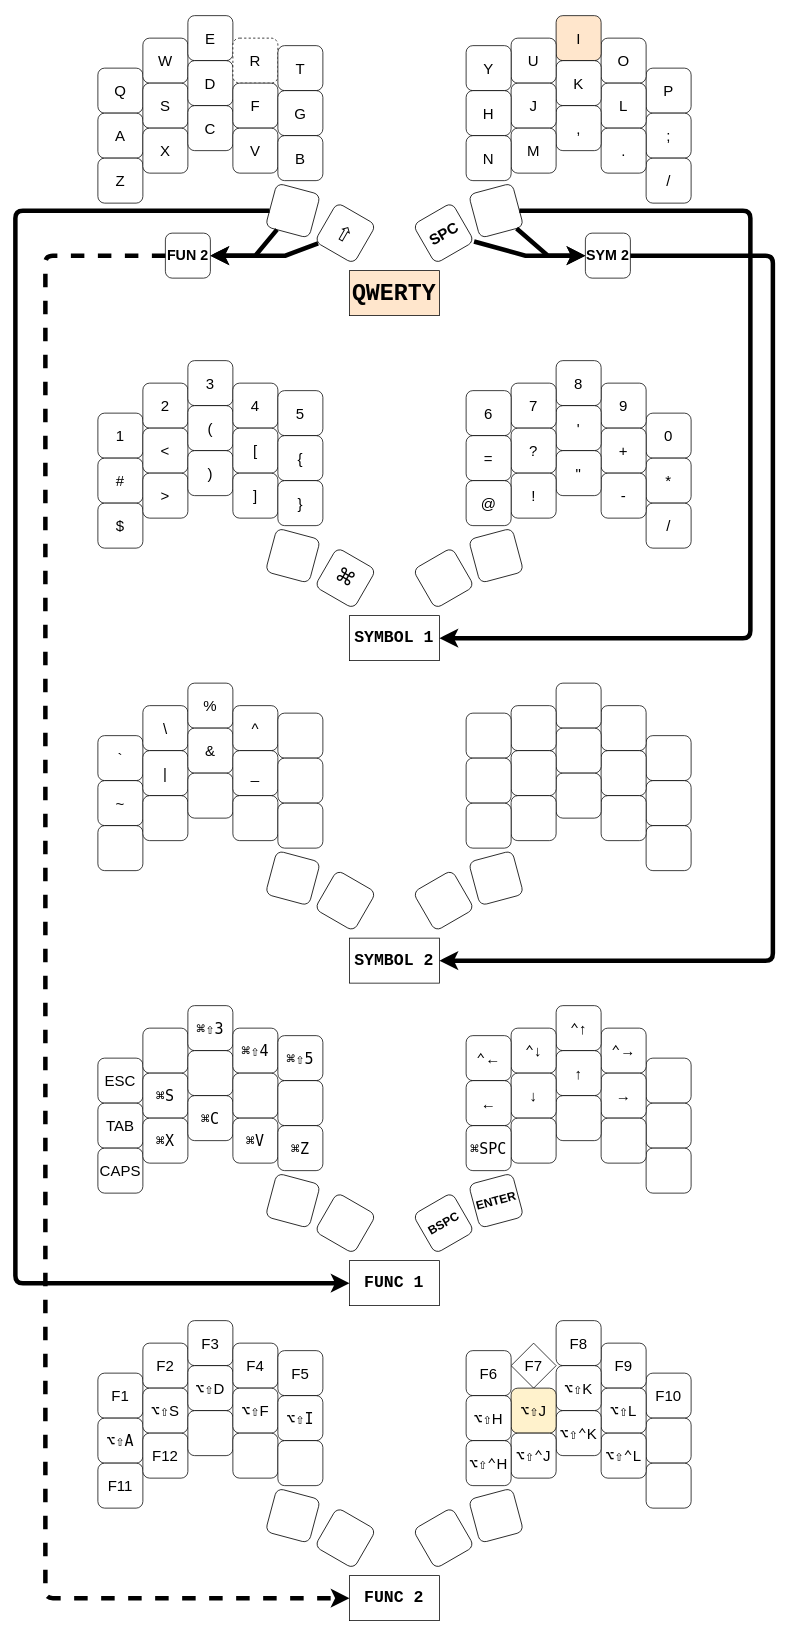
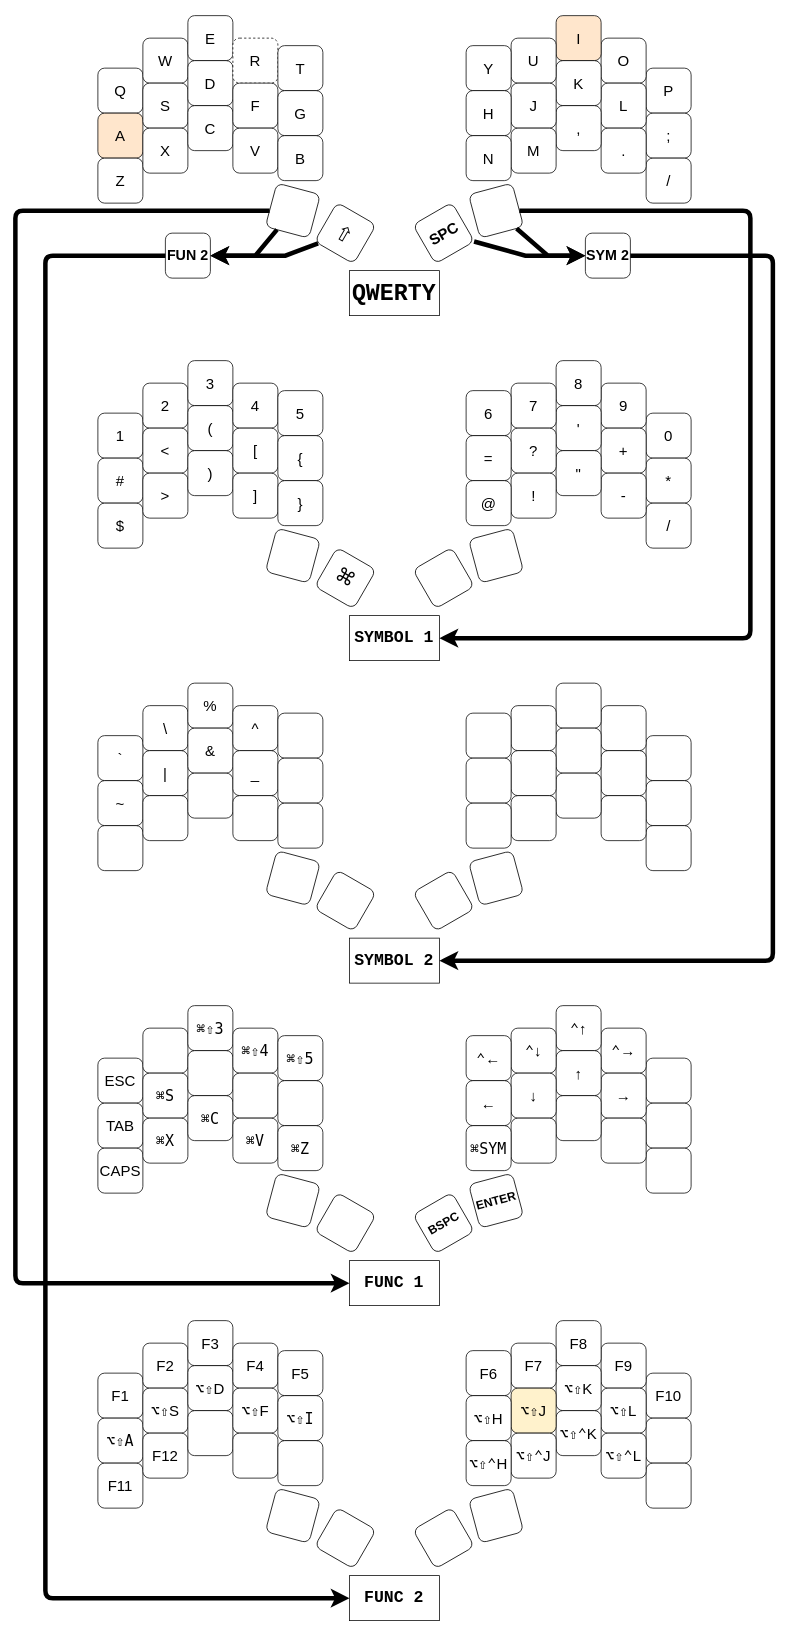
(120, 135) -> (120, 135)
(145, 255) -> (145, 255)
(394, 293) -> (394, 293)
(489, 1148) -> (489, 1148)
(534, 1365) -> (534, 1365)
